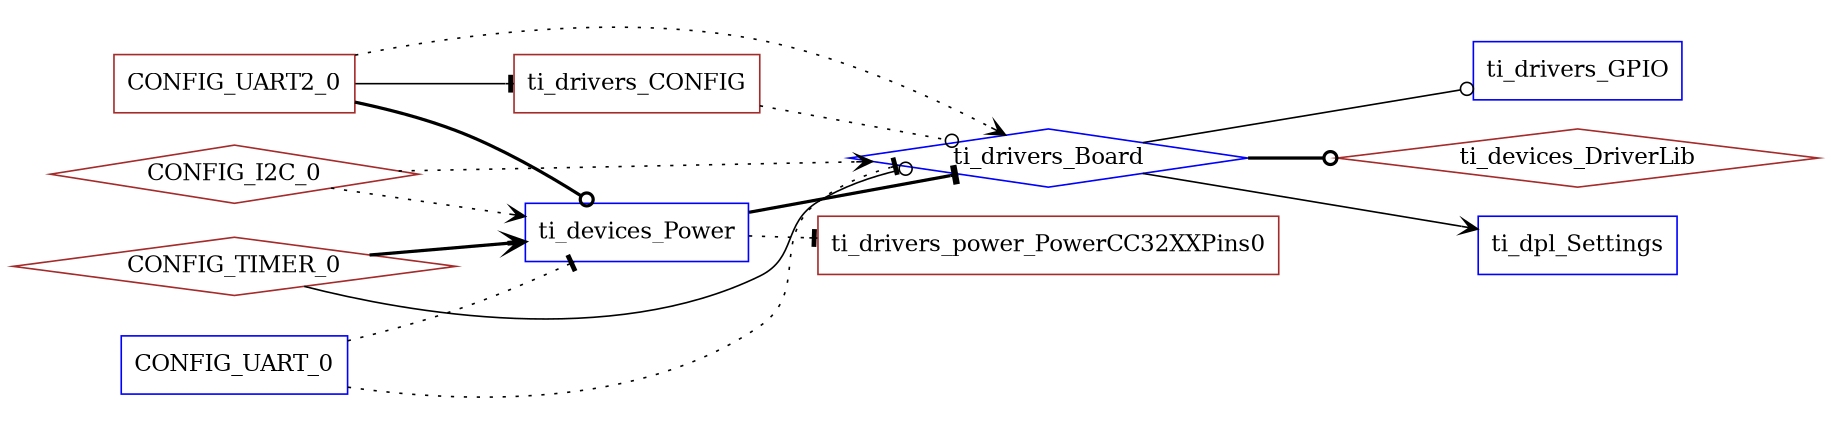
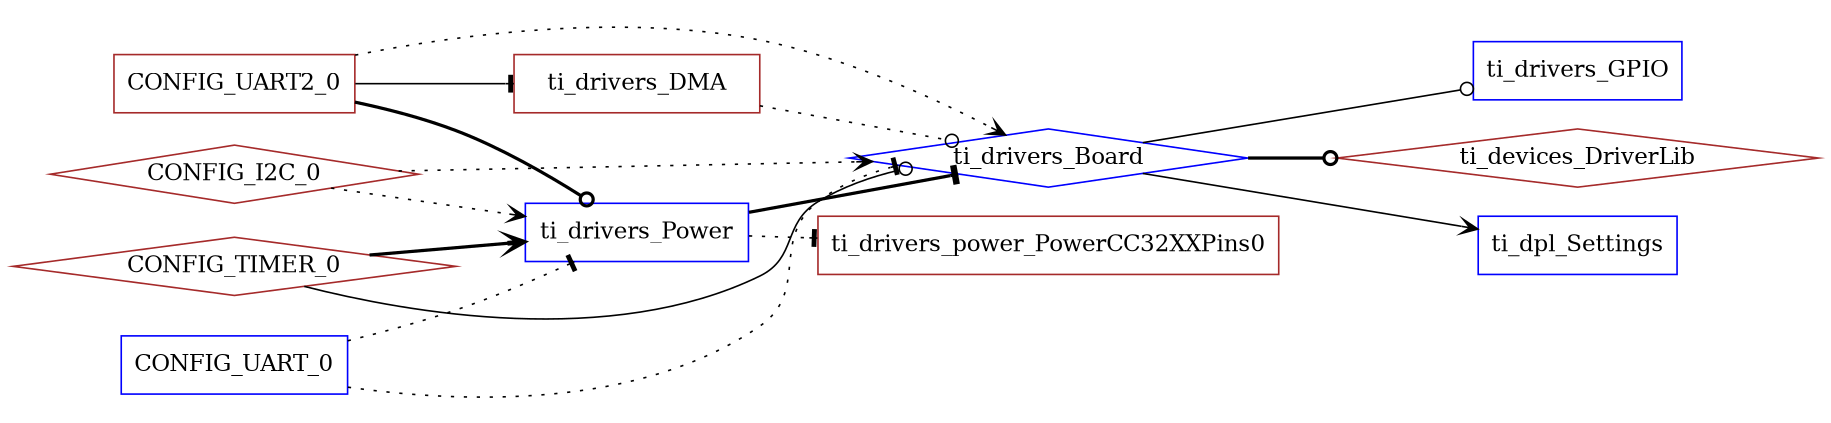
(637, 84) -> (637, 84)
(637, 232) -> (637, 232)
